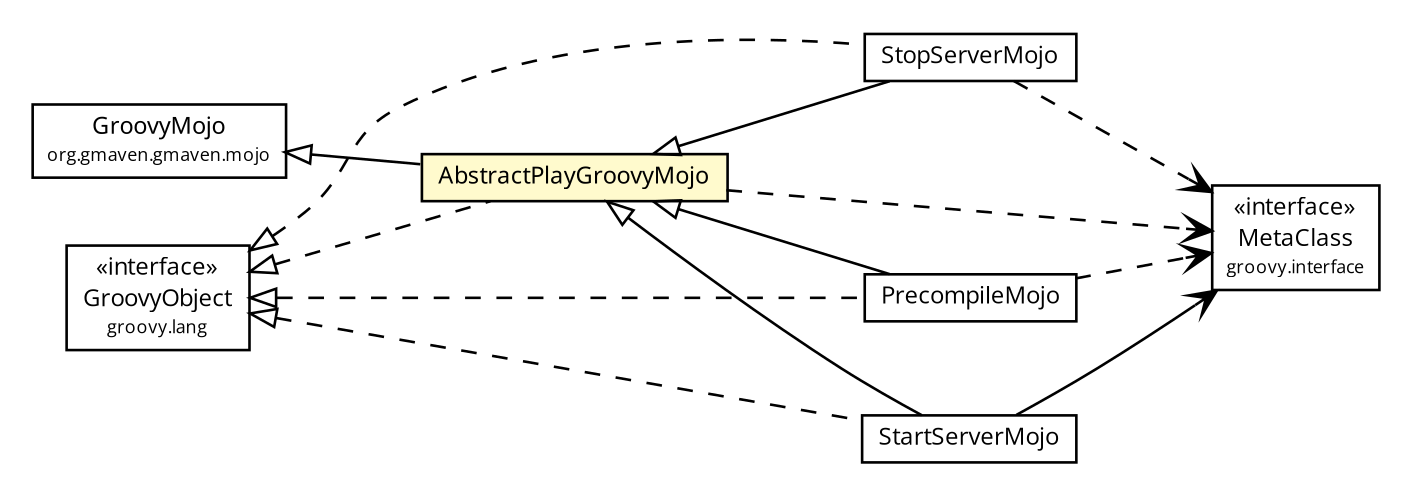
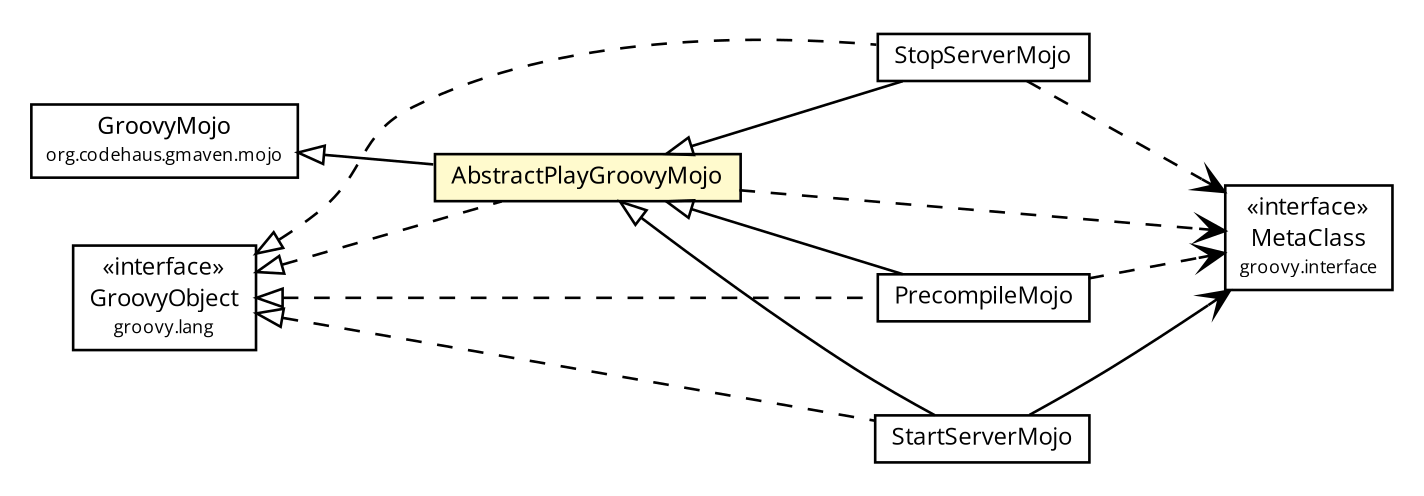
(159, 155) -> (165, 155)
